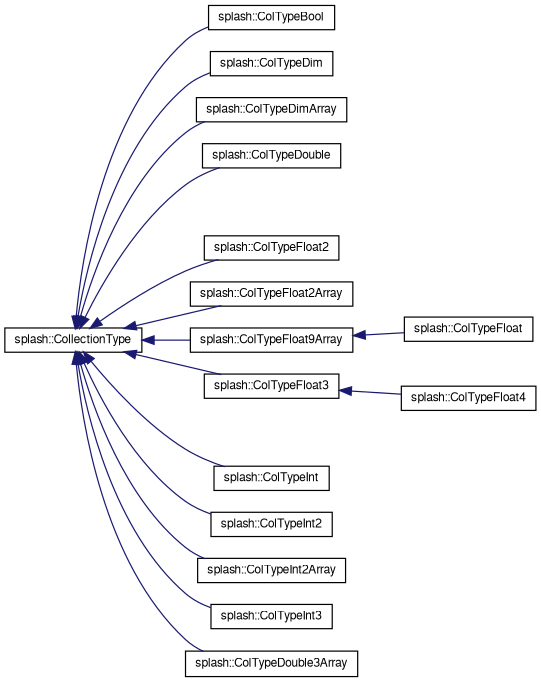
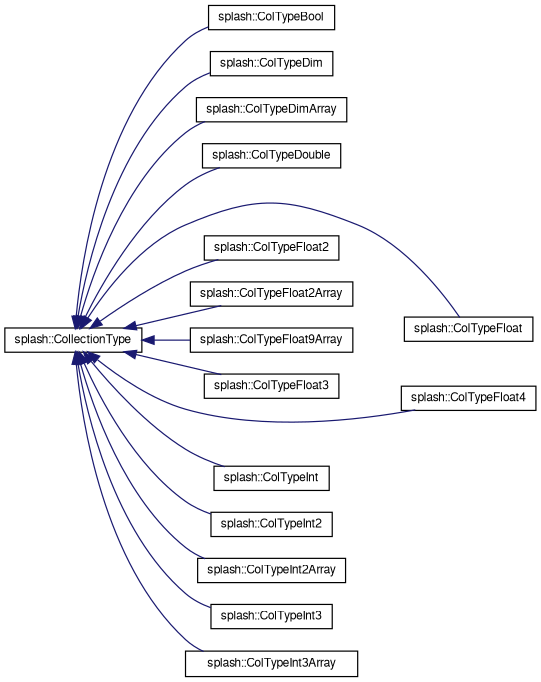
(385, 334) -> (273, 203)
(376, 393) -> (250, 420)
(272, 664) -> (272, 664)
